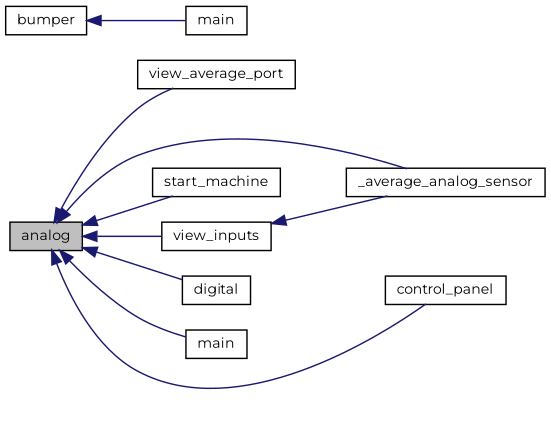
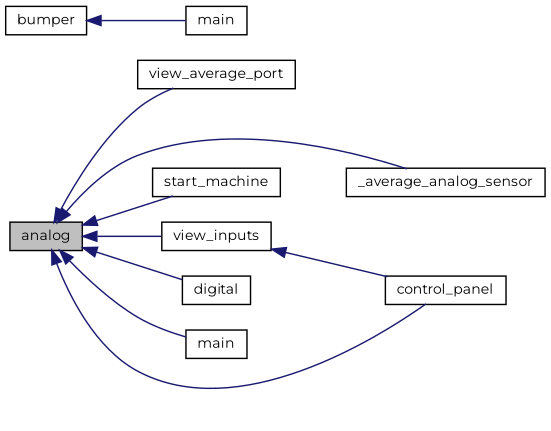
(336, 208) -> (336, 265)
